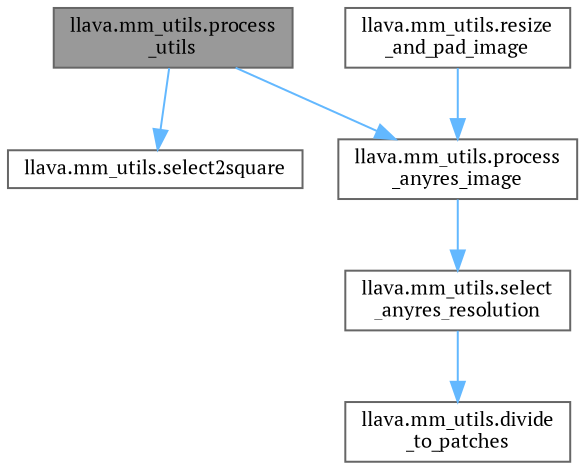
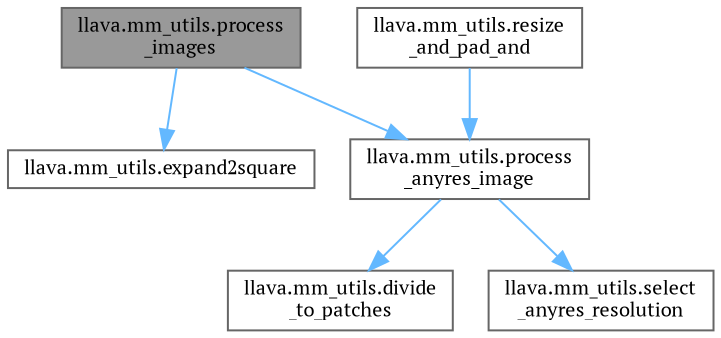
(173, 38) -> (181, 38)
(458, 38) -> (470, 38)
(155, 169) -> (161, 169)
(458, 356) -> (412, 228)
